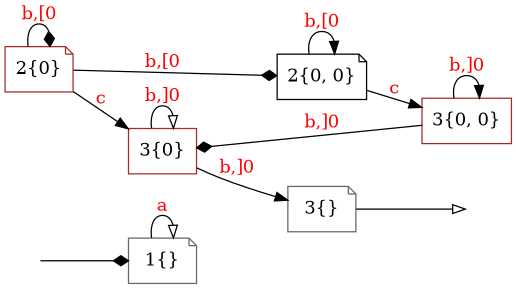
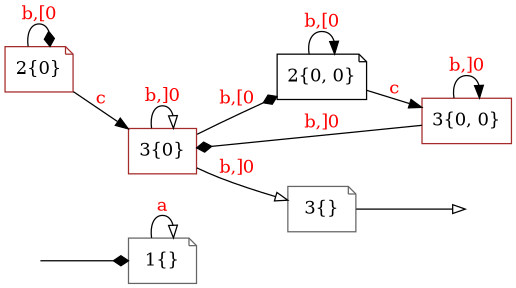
(168, 73) -> (230, 118)
(236, 184) -> (236, 184)
